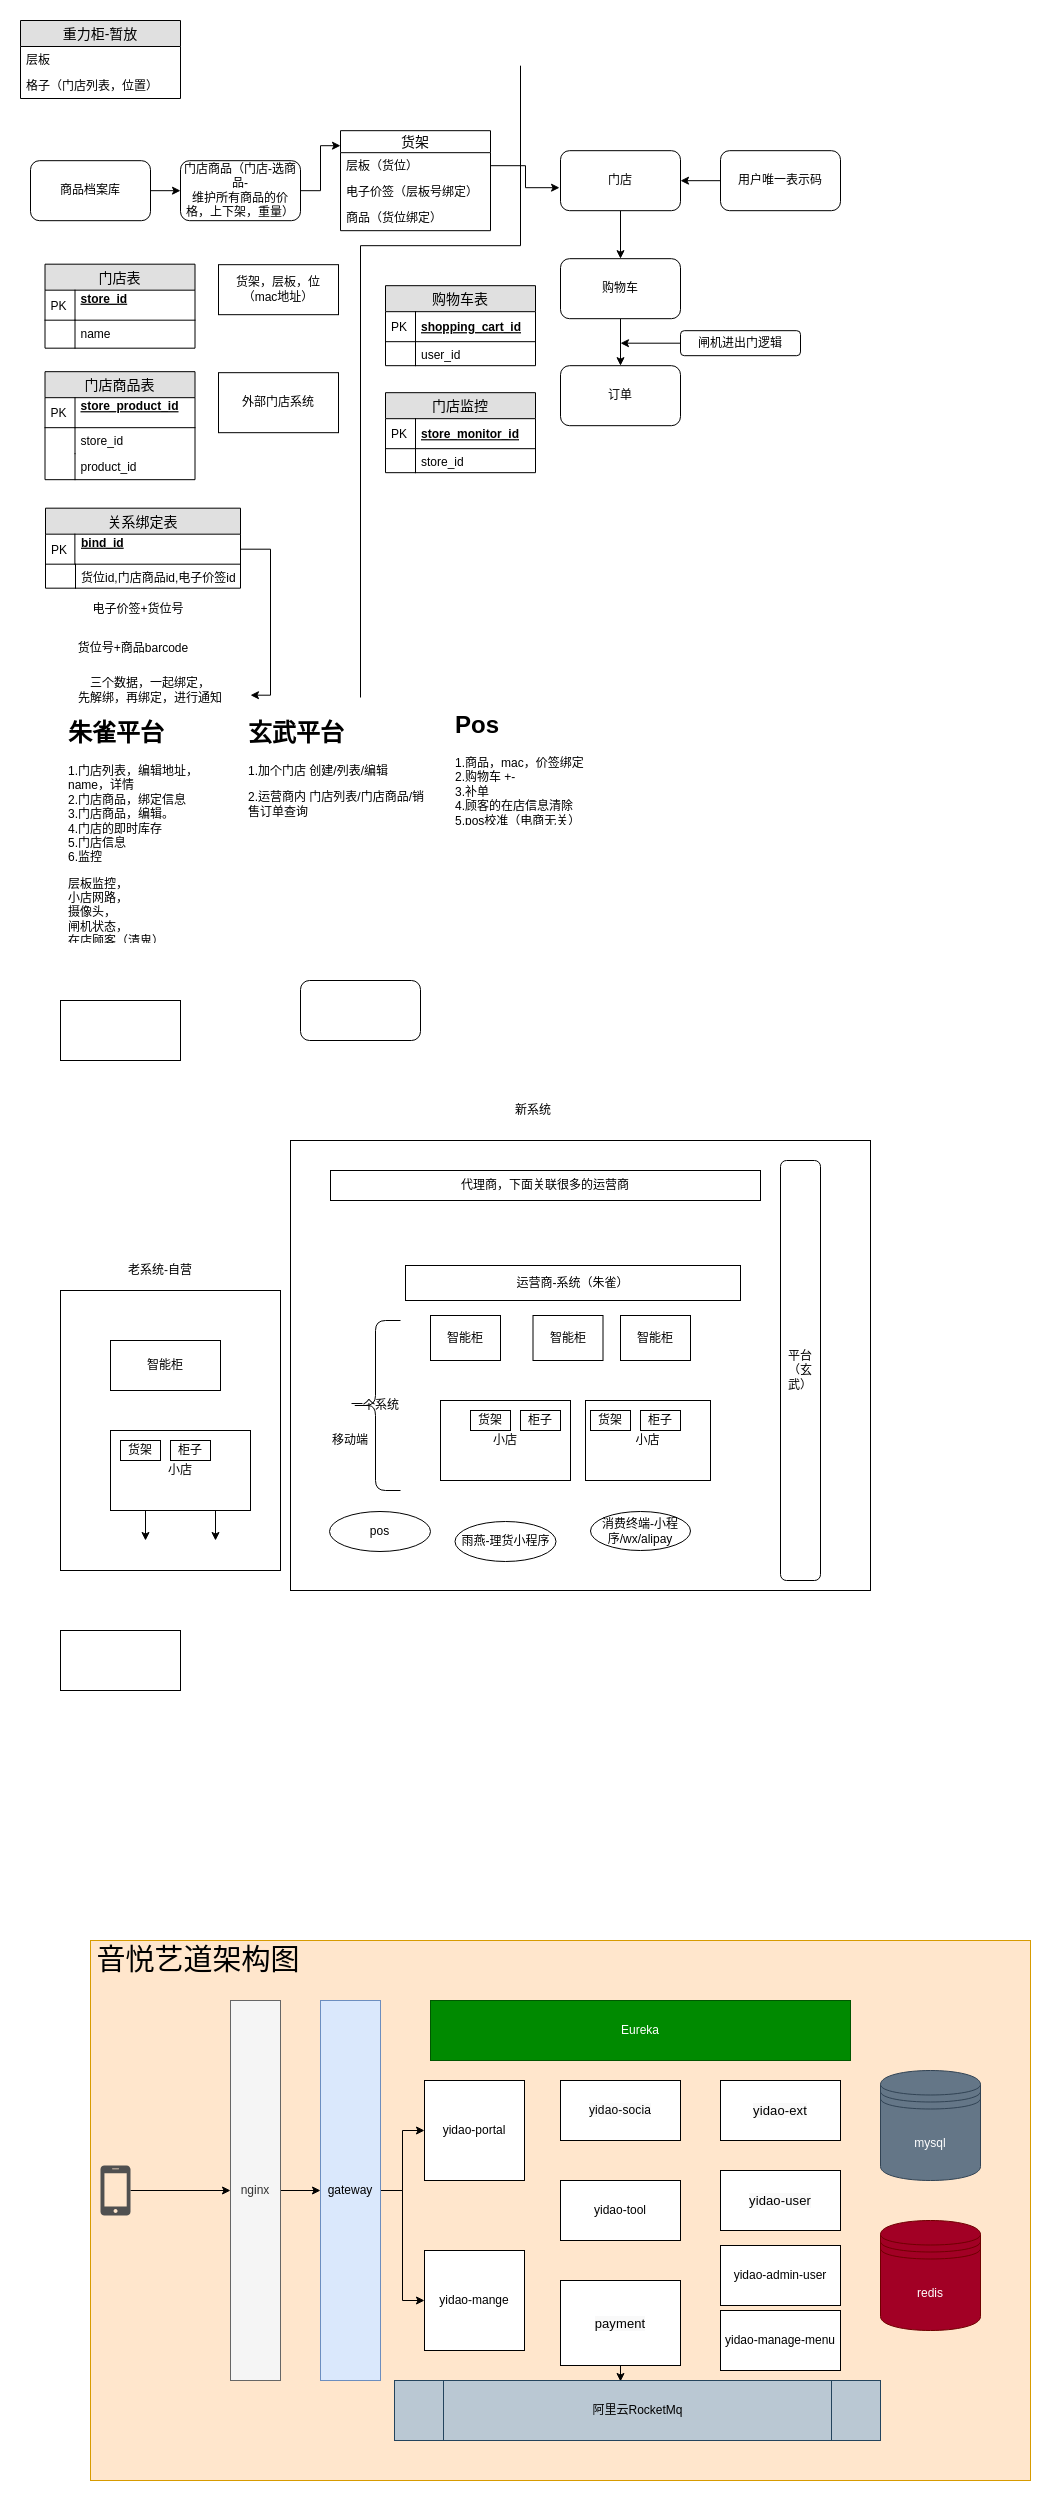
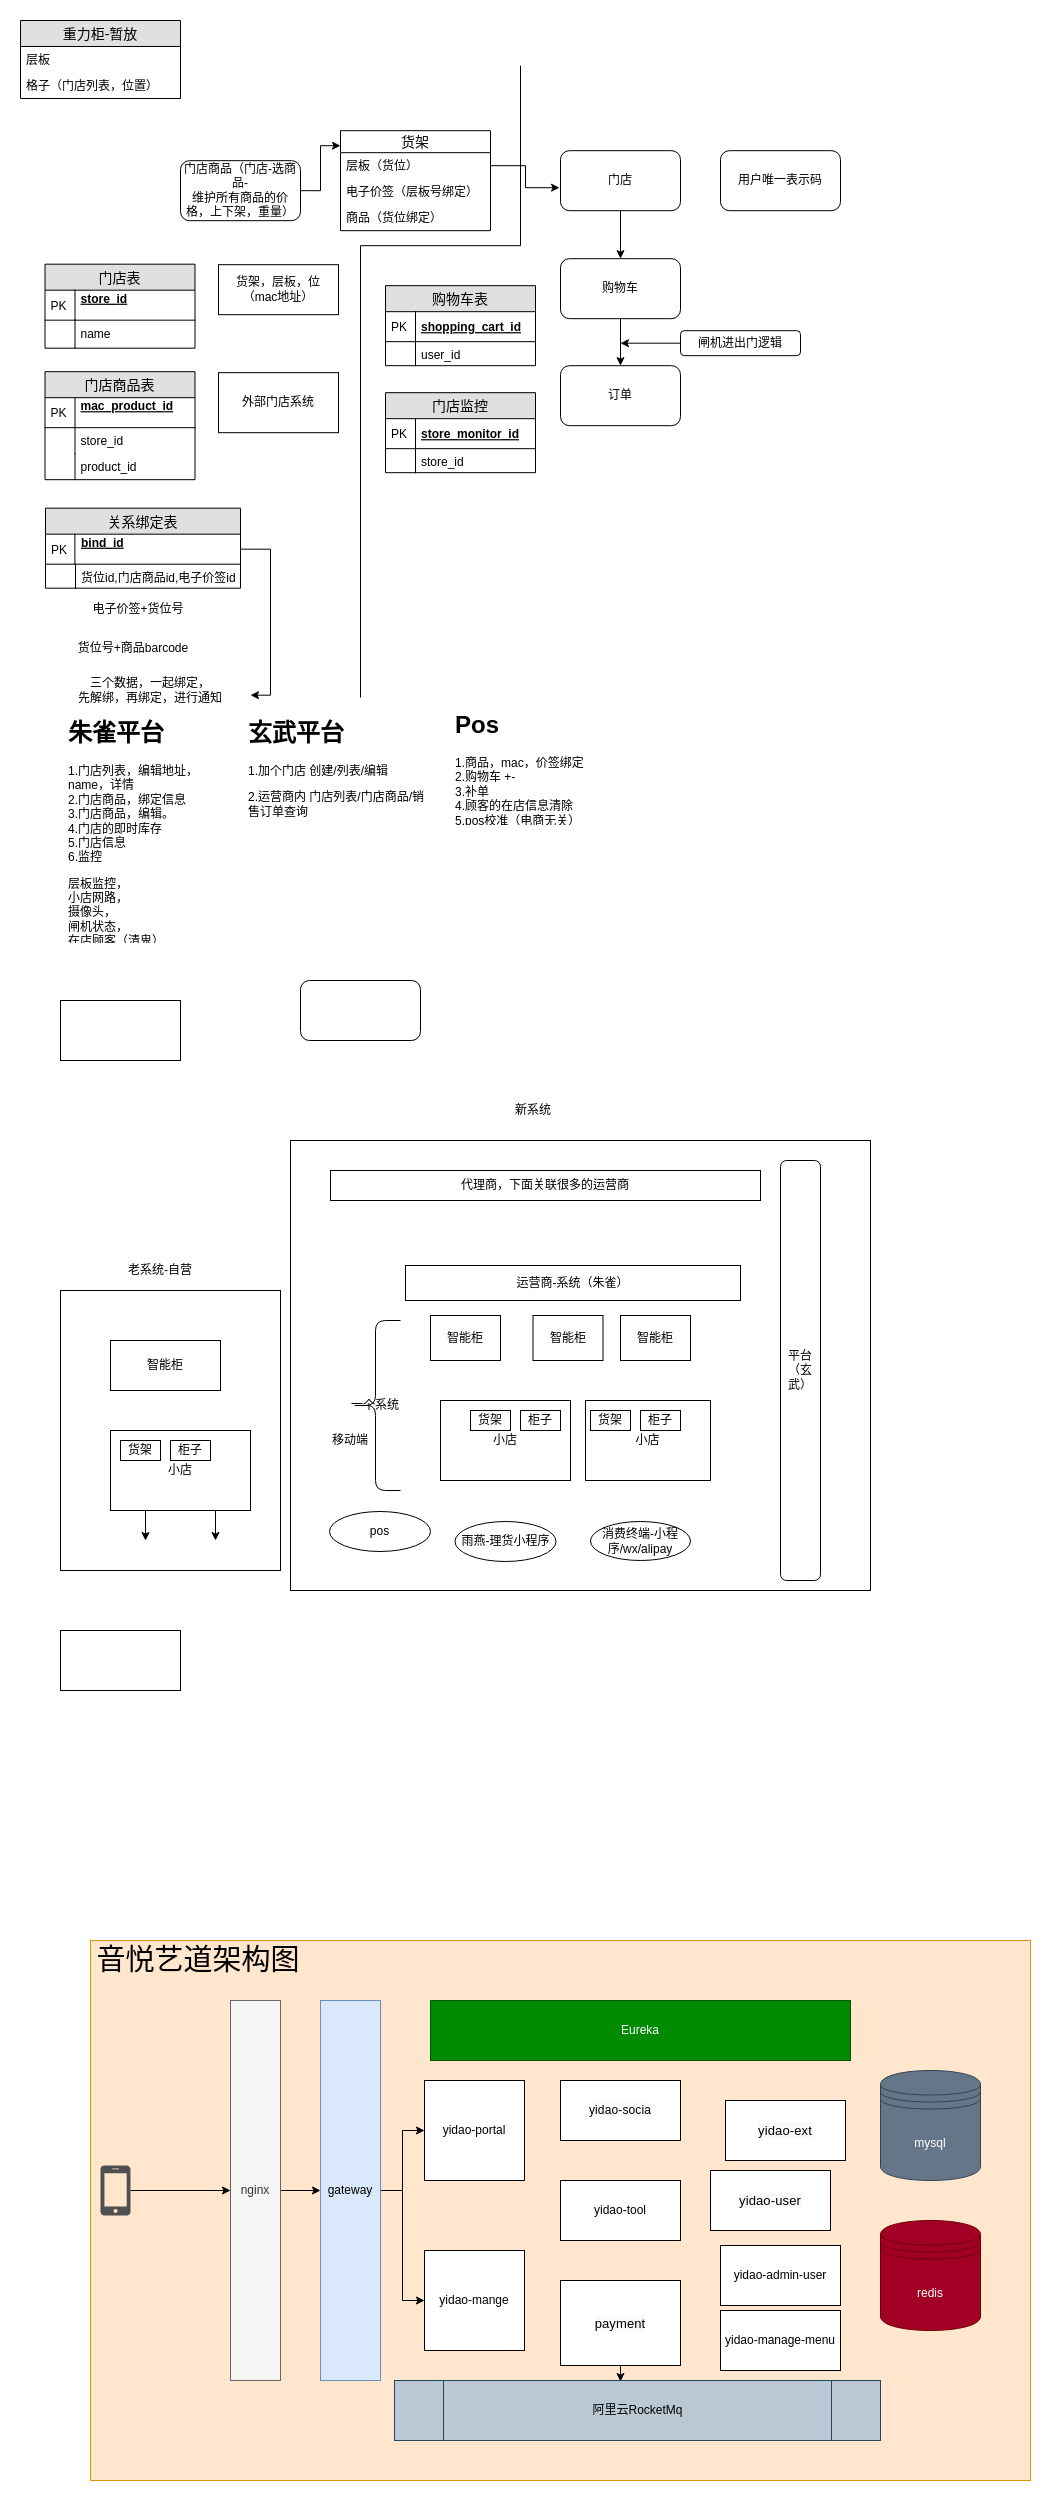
(704, 181) -> none
(91, 191) -> none
(162, 191) -> none
(133, 406) -> (126, 406)
(641, 1531) -> (641, 1541)
(781, 2111) -> (786, 2131)
(781, 2201) -> (771, 2201)
